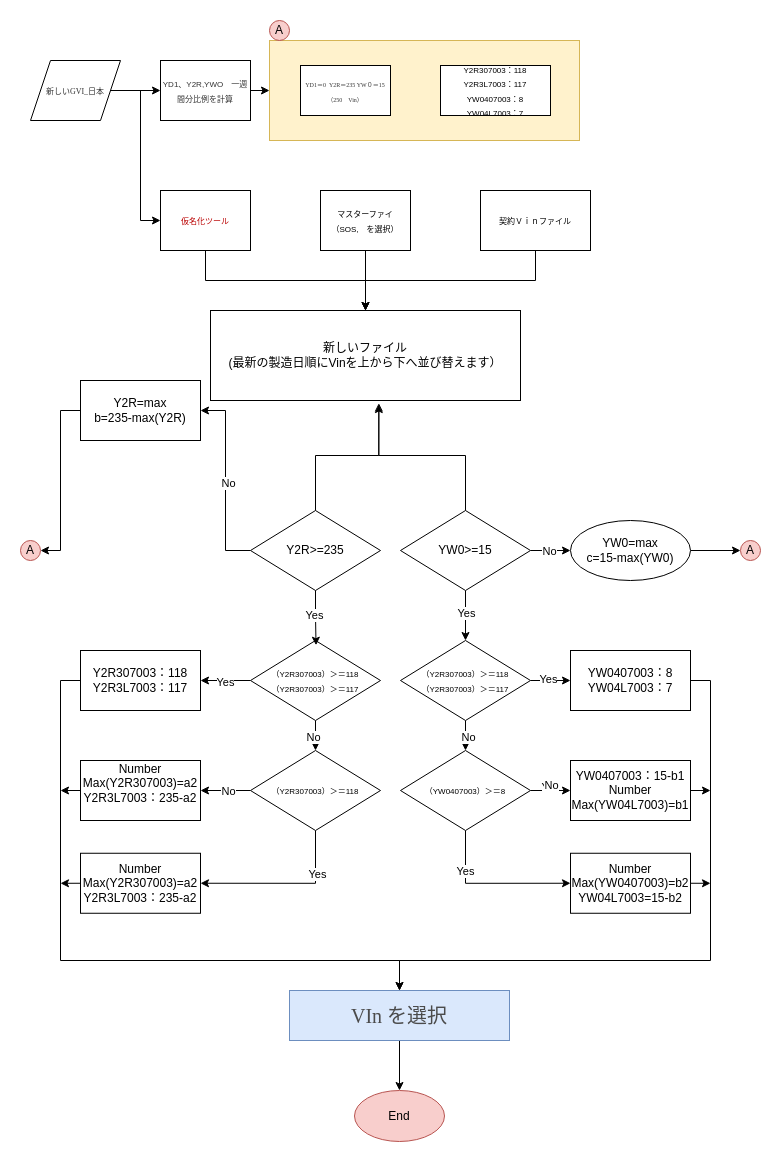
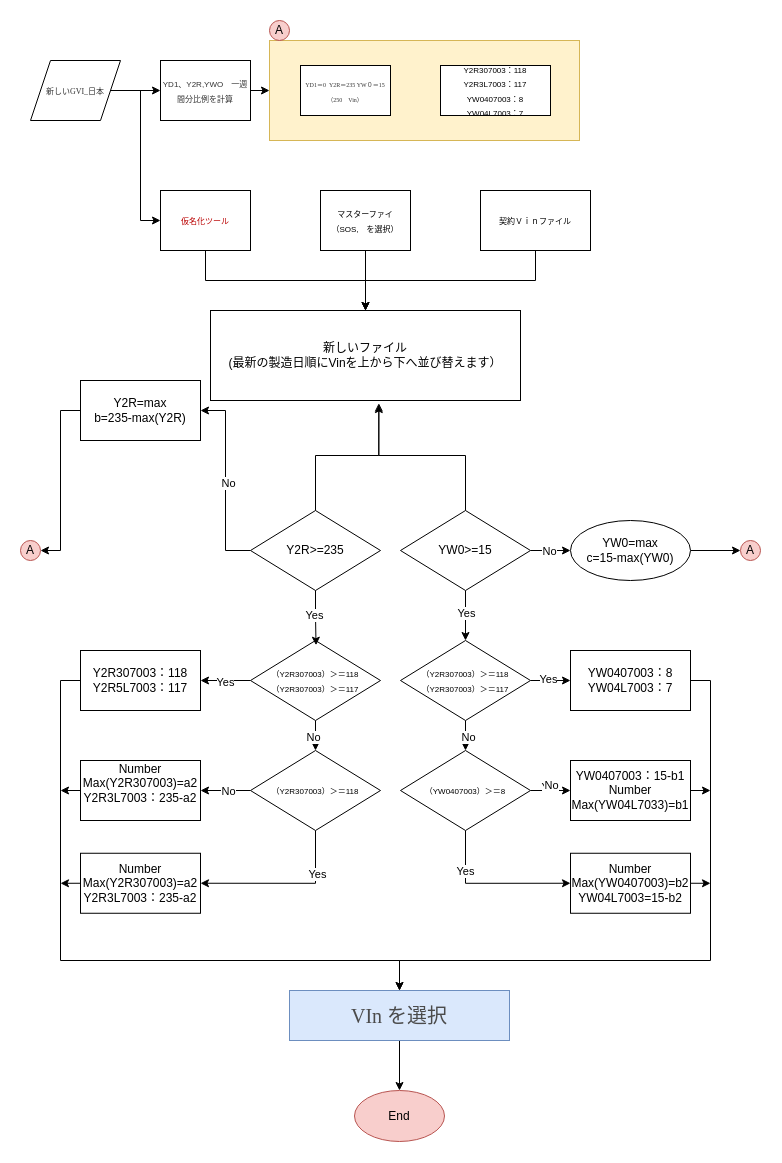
(141, 681) -> (141, 681)
(631, 791) -> (631, 791)
